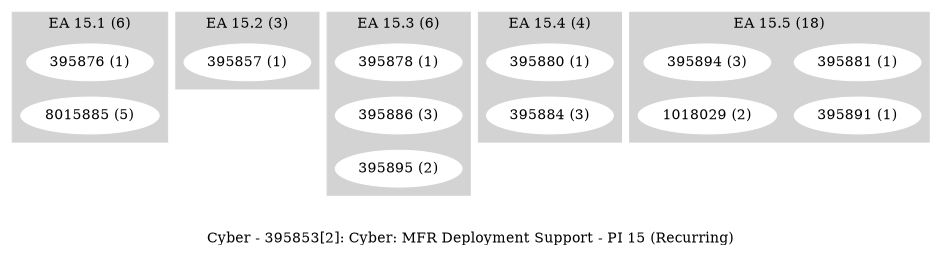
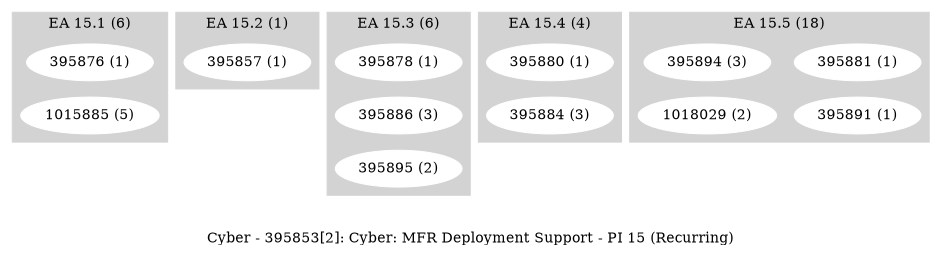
(247, 24) -> (247, 24)
(90, 116) -> (90, 116)
